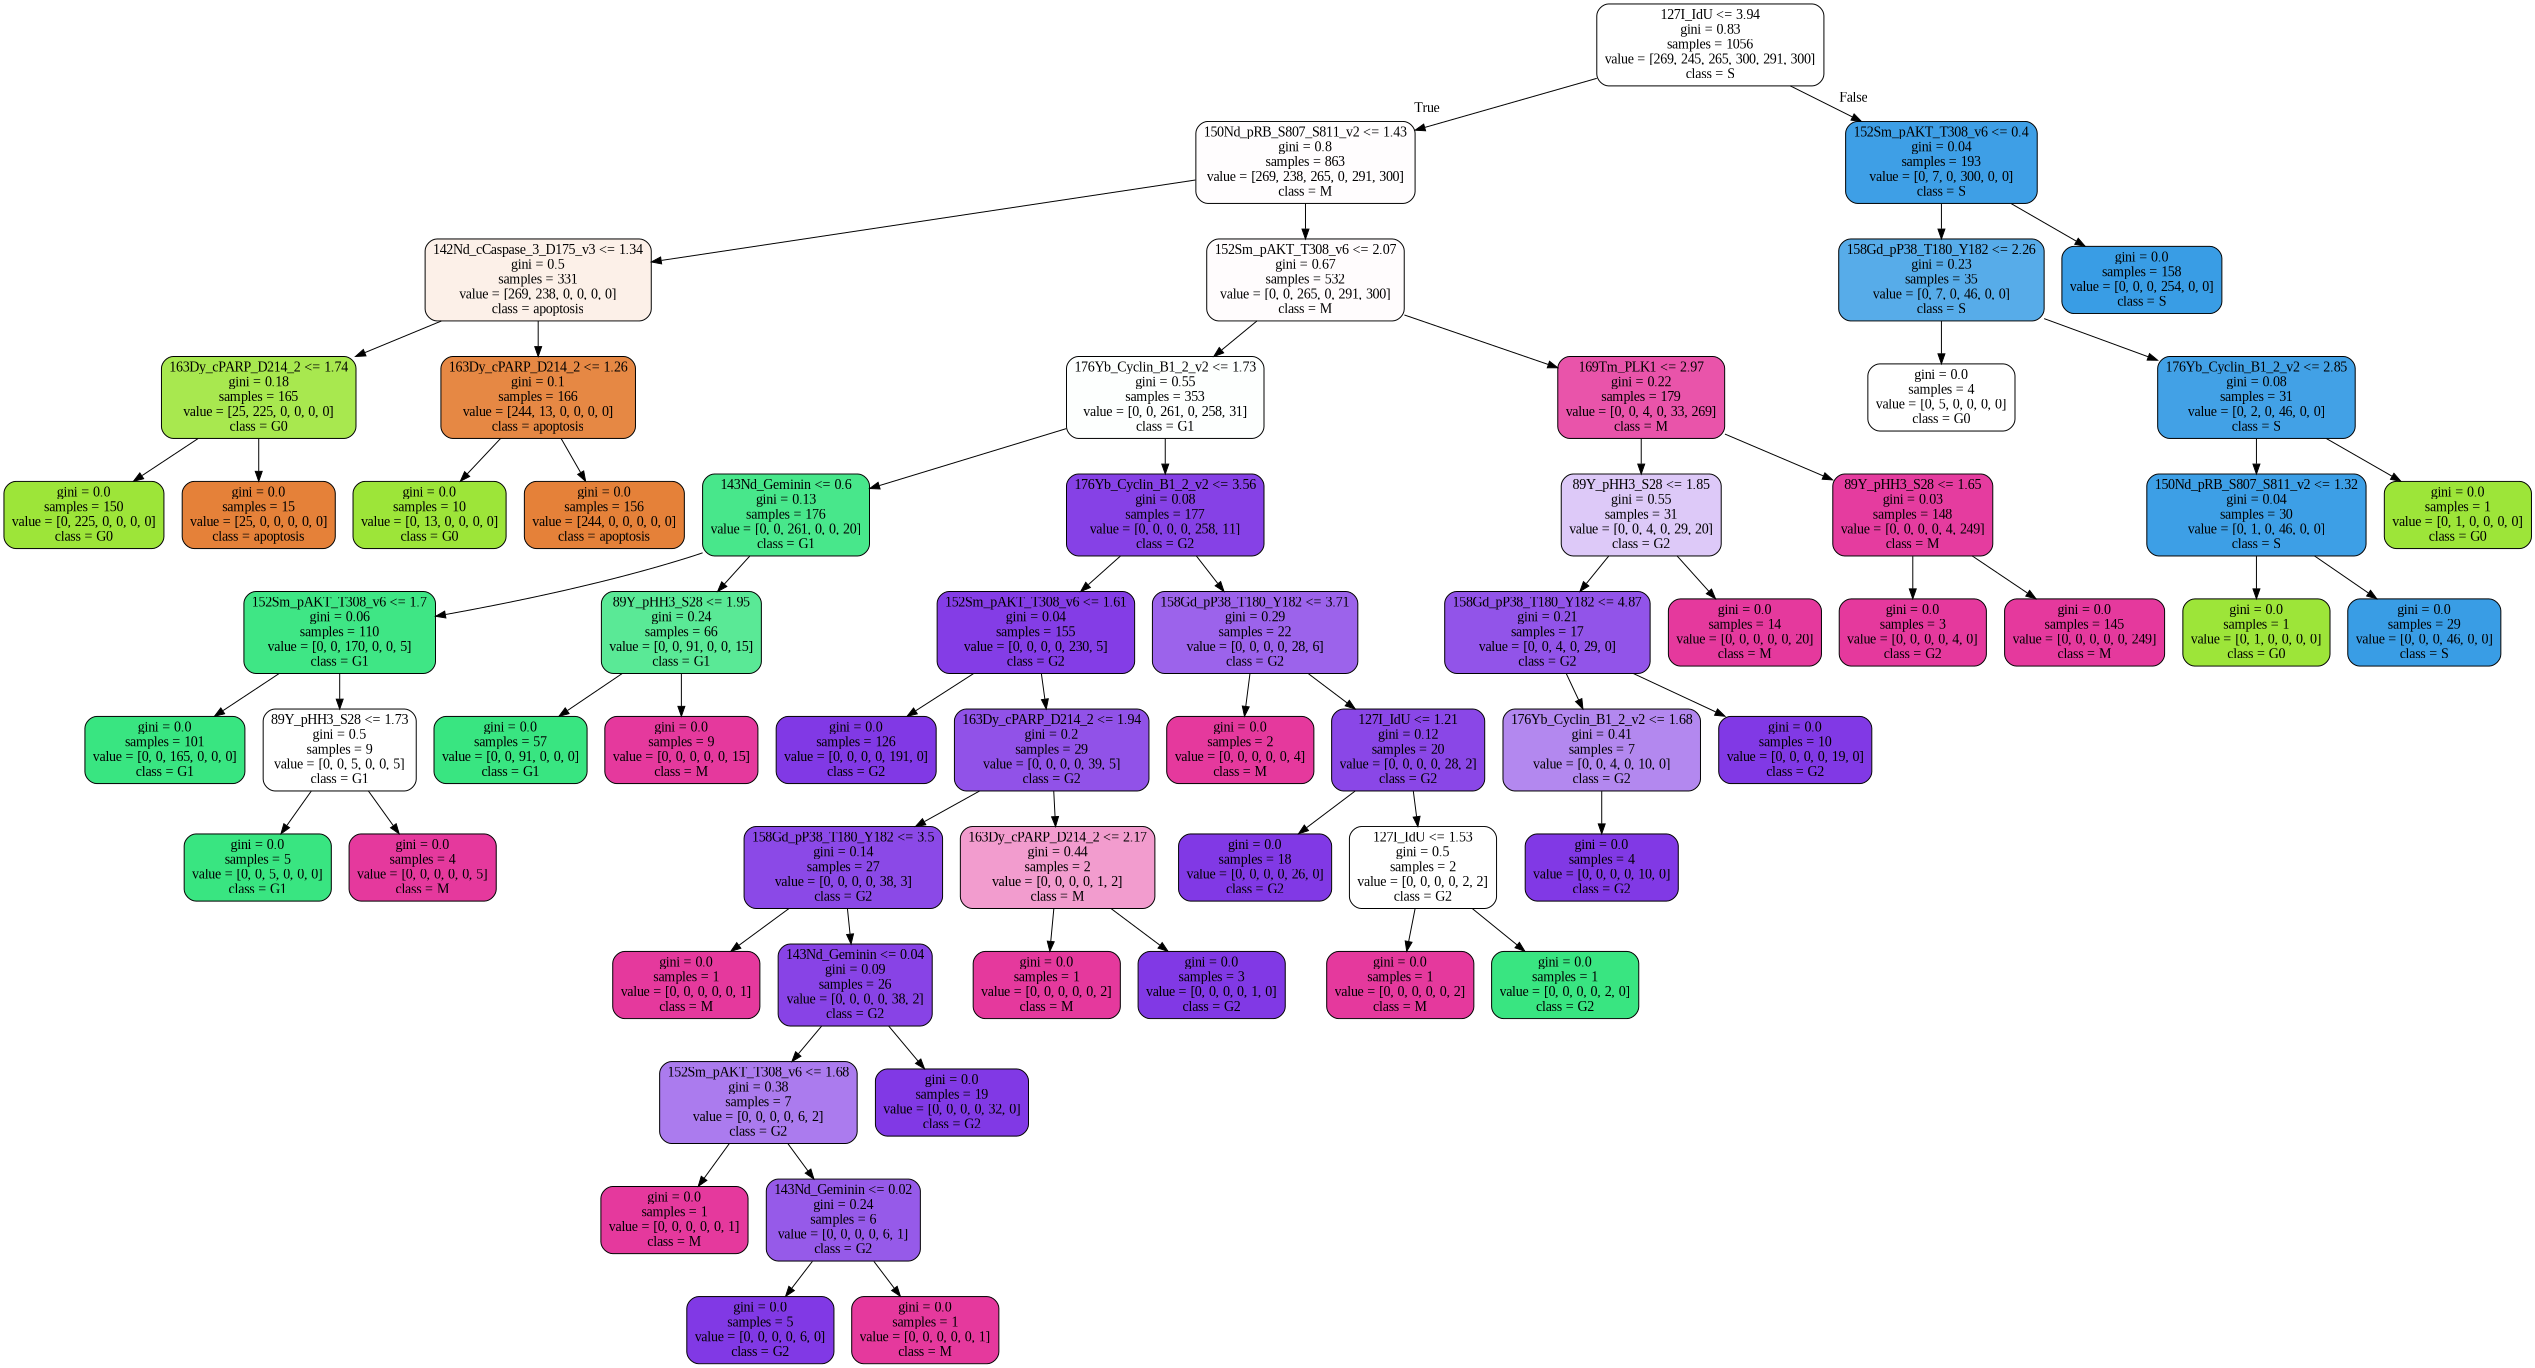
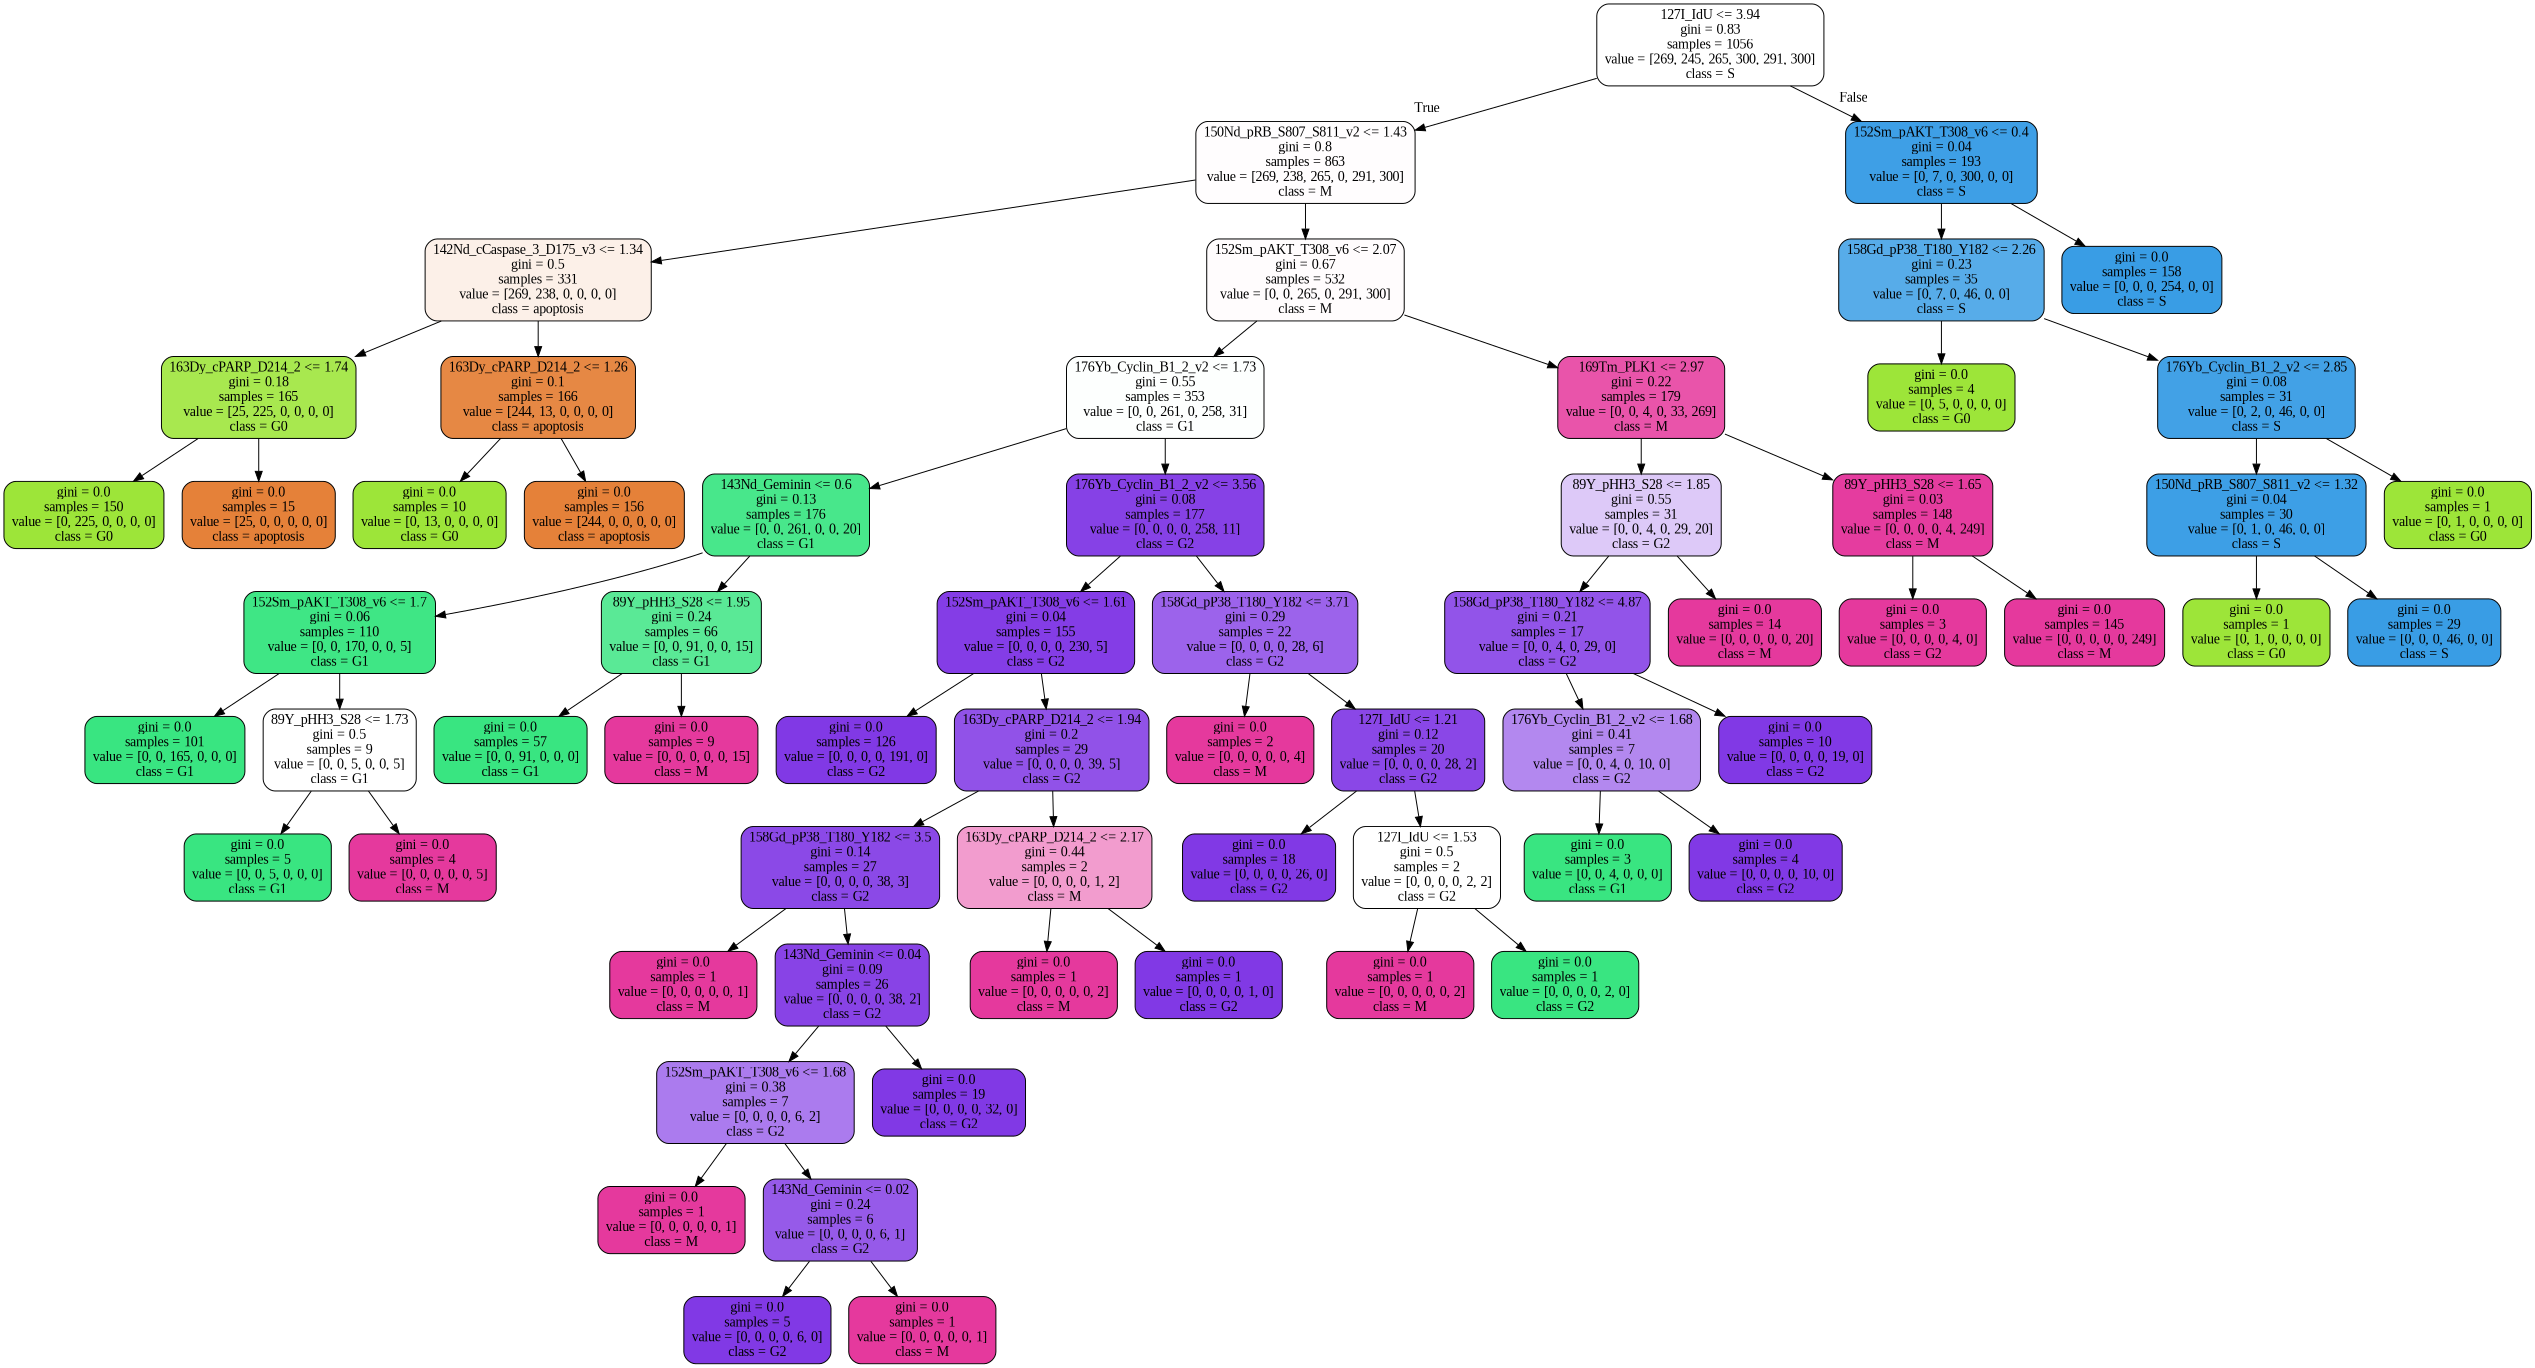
(1941, 397) -> (1941, 397)
none -> (1598, 868)
(1212, 985) -> (1209, 985)
